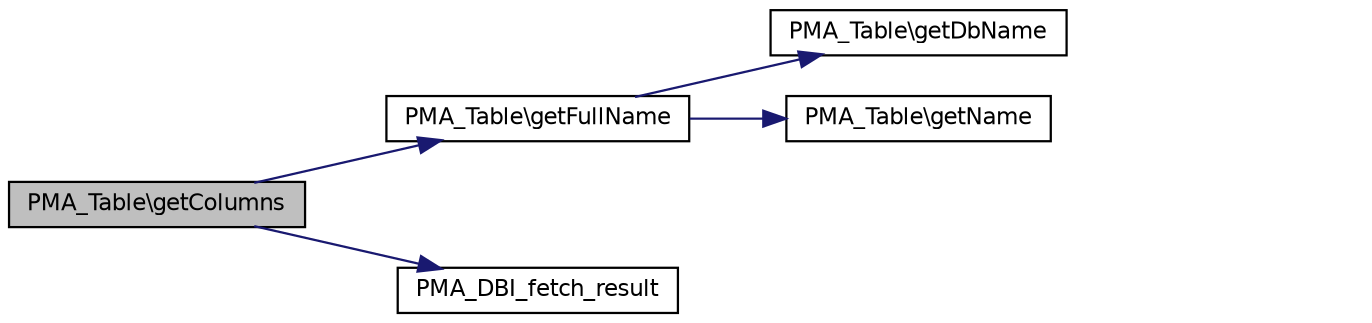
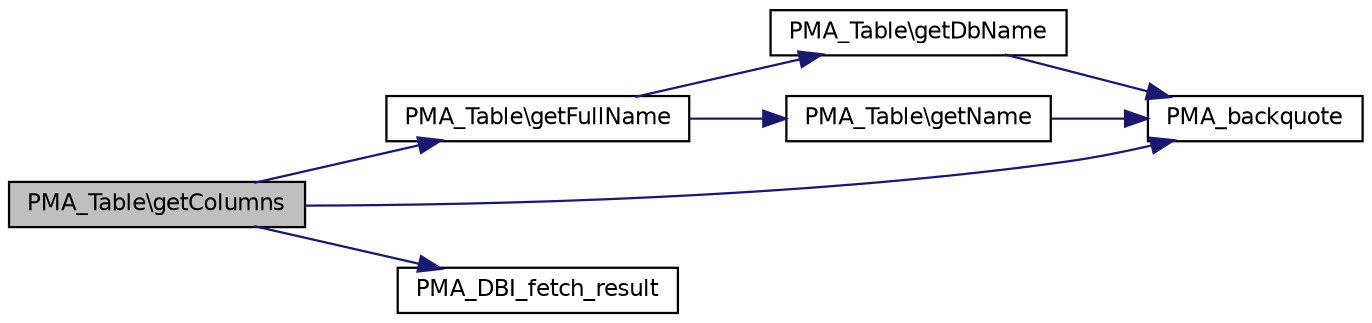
none -> (1255, 119)
